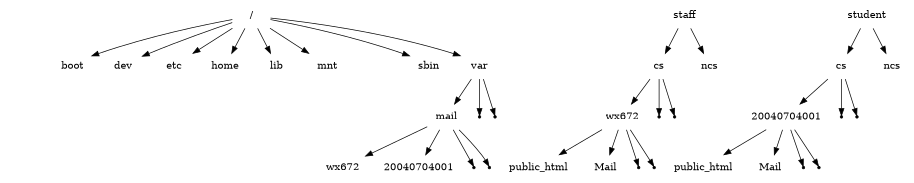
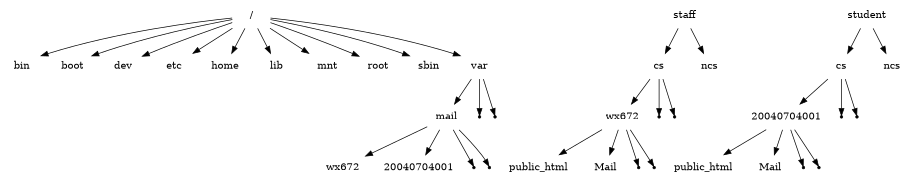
none -> (22, 66)
none -> (378, 66)
